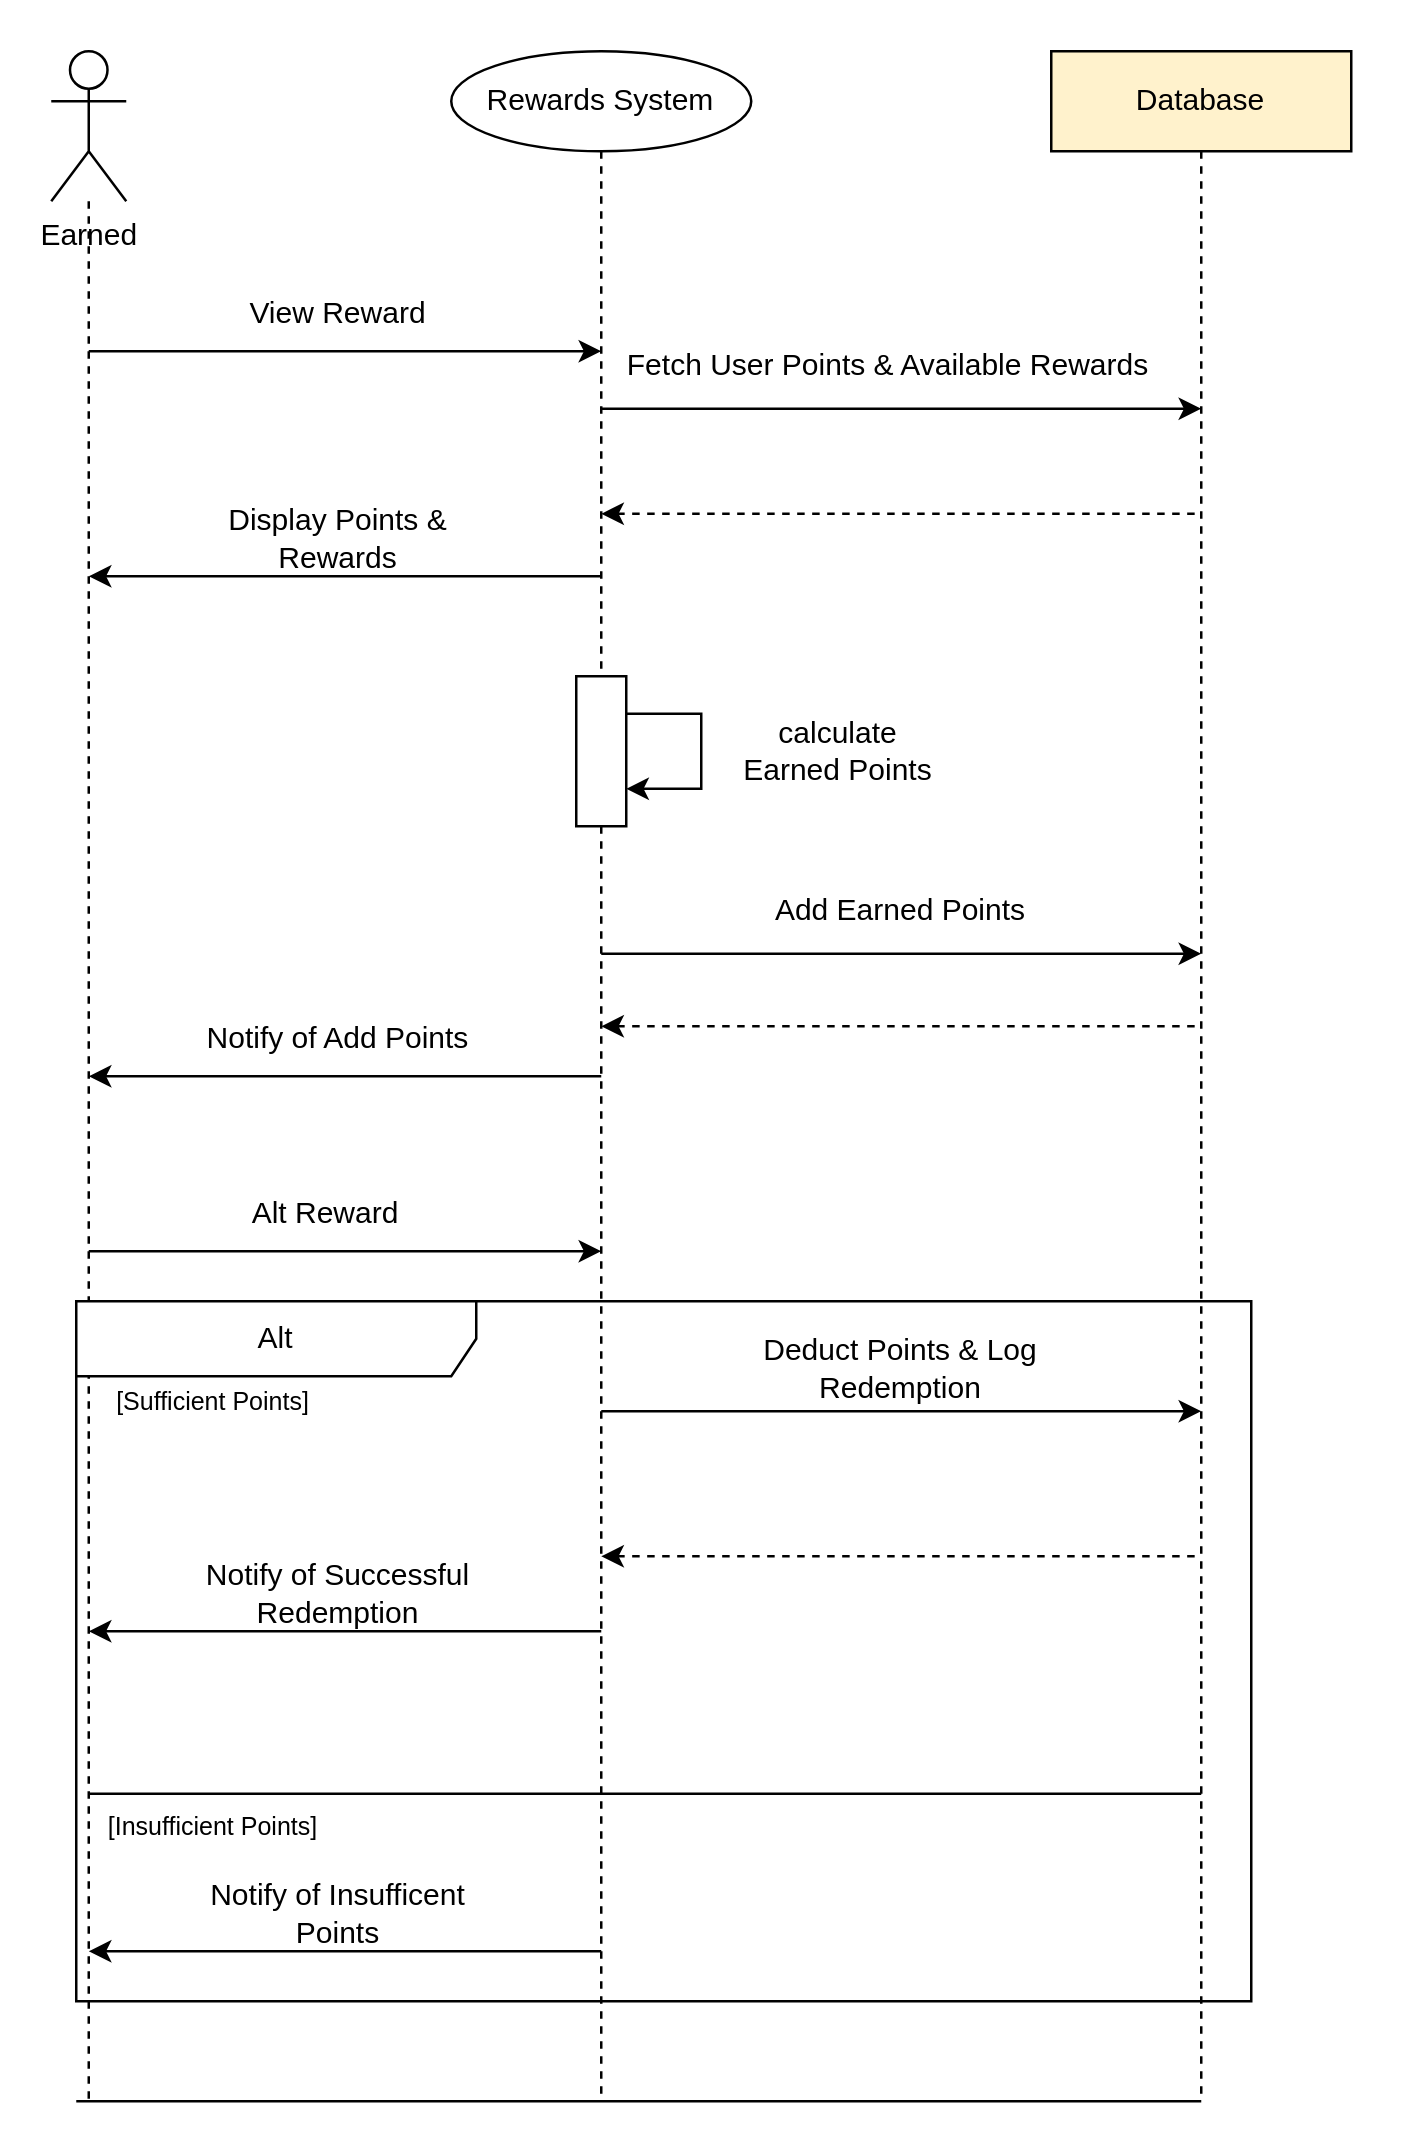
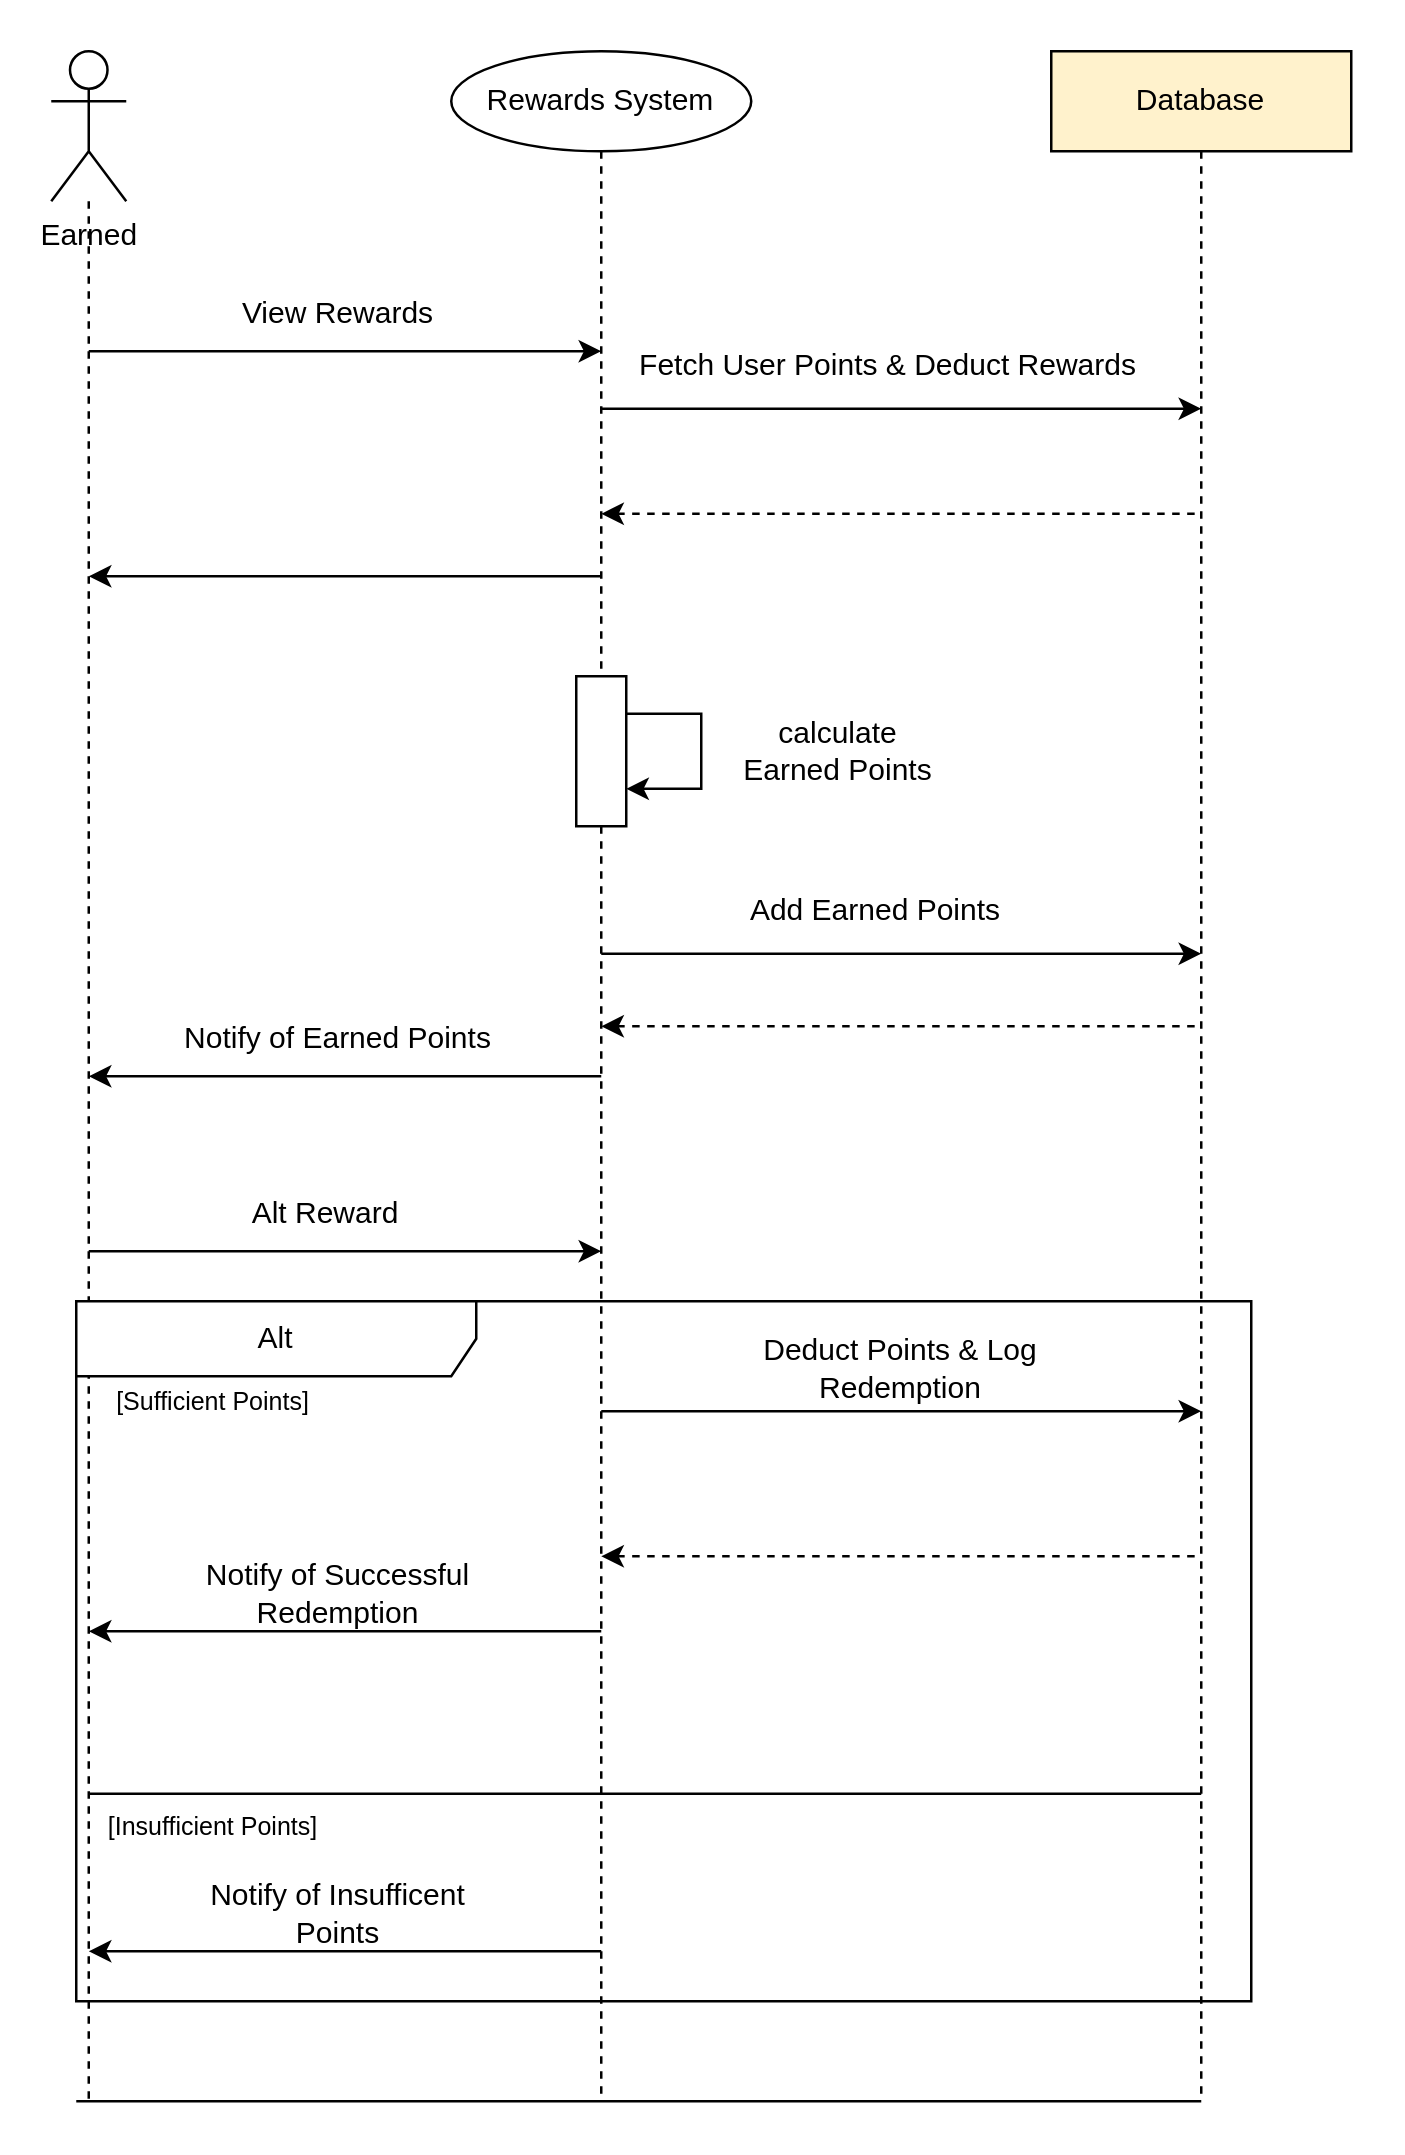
(339, 314) -> (339, 314)
(889, 366) -> (889, 366)
(339, 539) -> none
(901, 911) -> (876, 911)
(339, 1039) -> (339, 1039)
